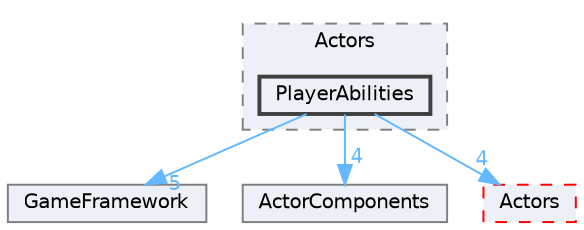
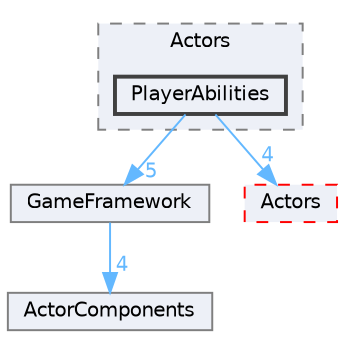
(345, 142) -> (110, 248)
